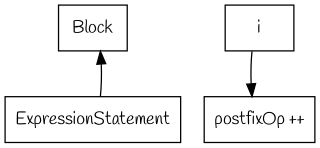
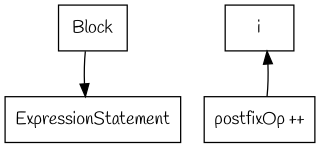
(251, 68) -> (268, 80)
(101, 80) -> (84, 68)
